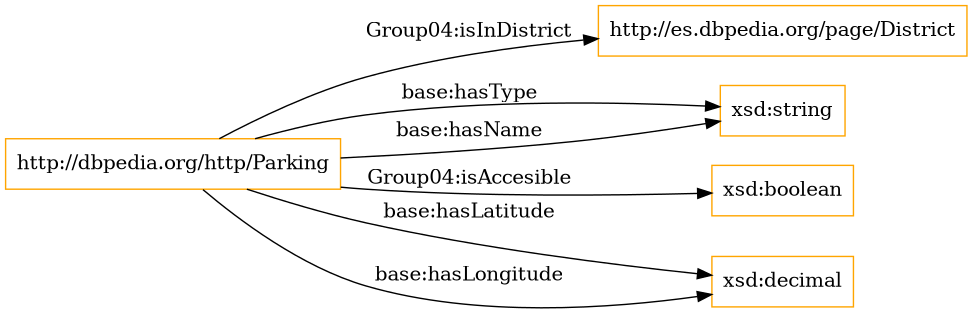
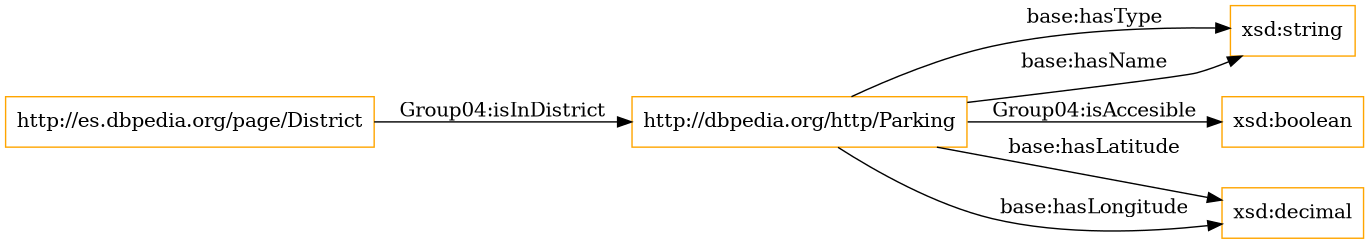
(396, 69) -> (496, 122)
